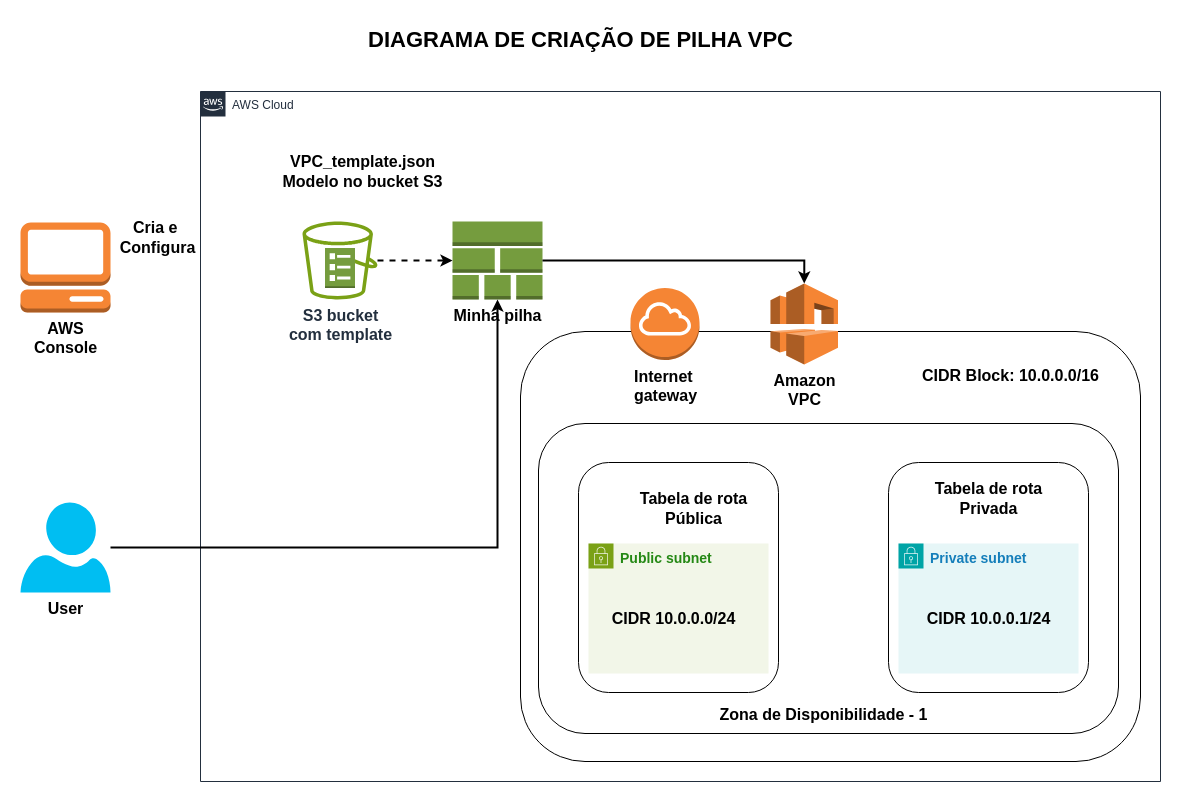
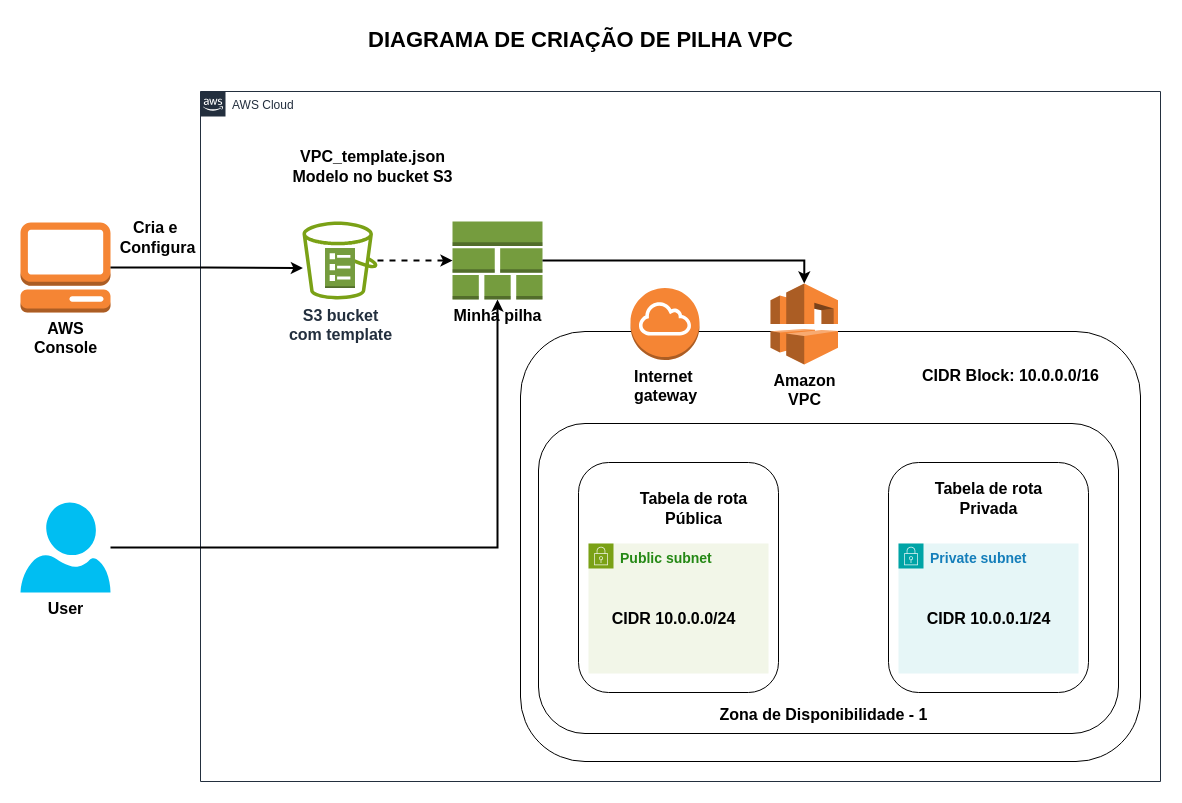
(363, 172) -> (373, 167)
none -> (203, 268)
